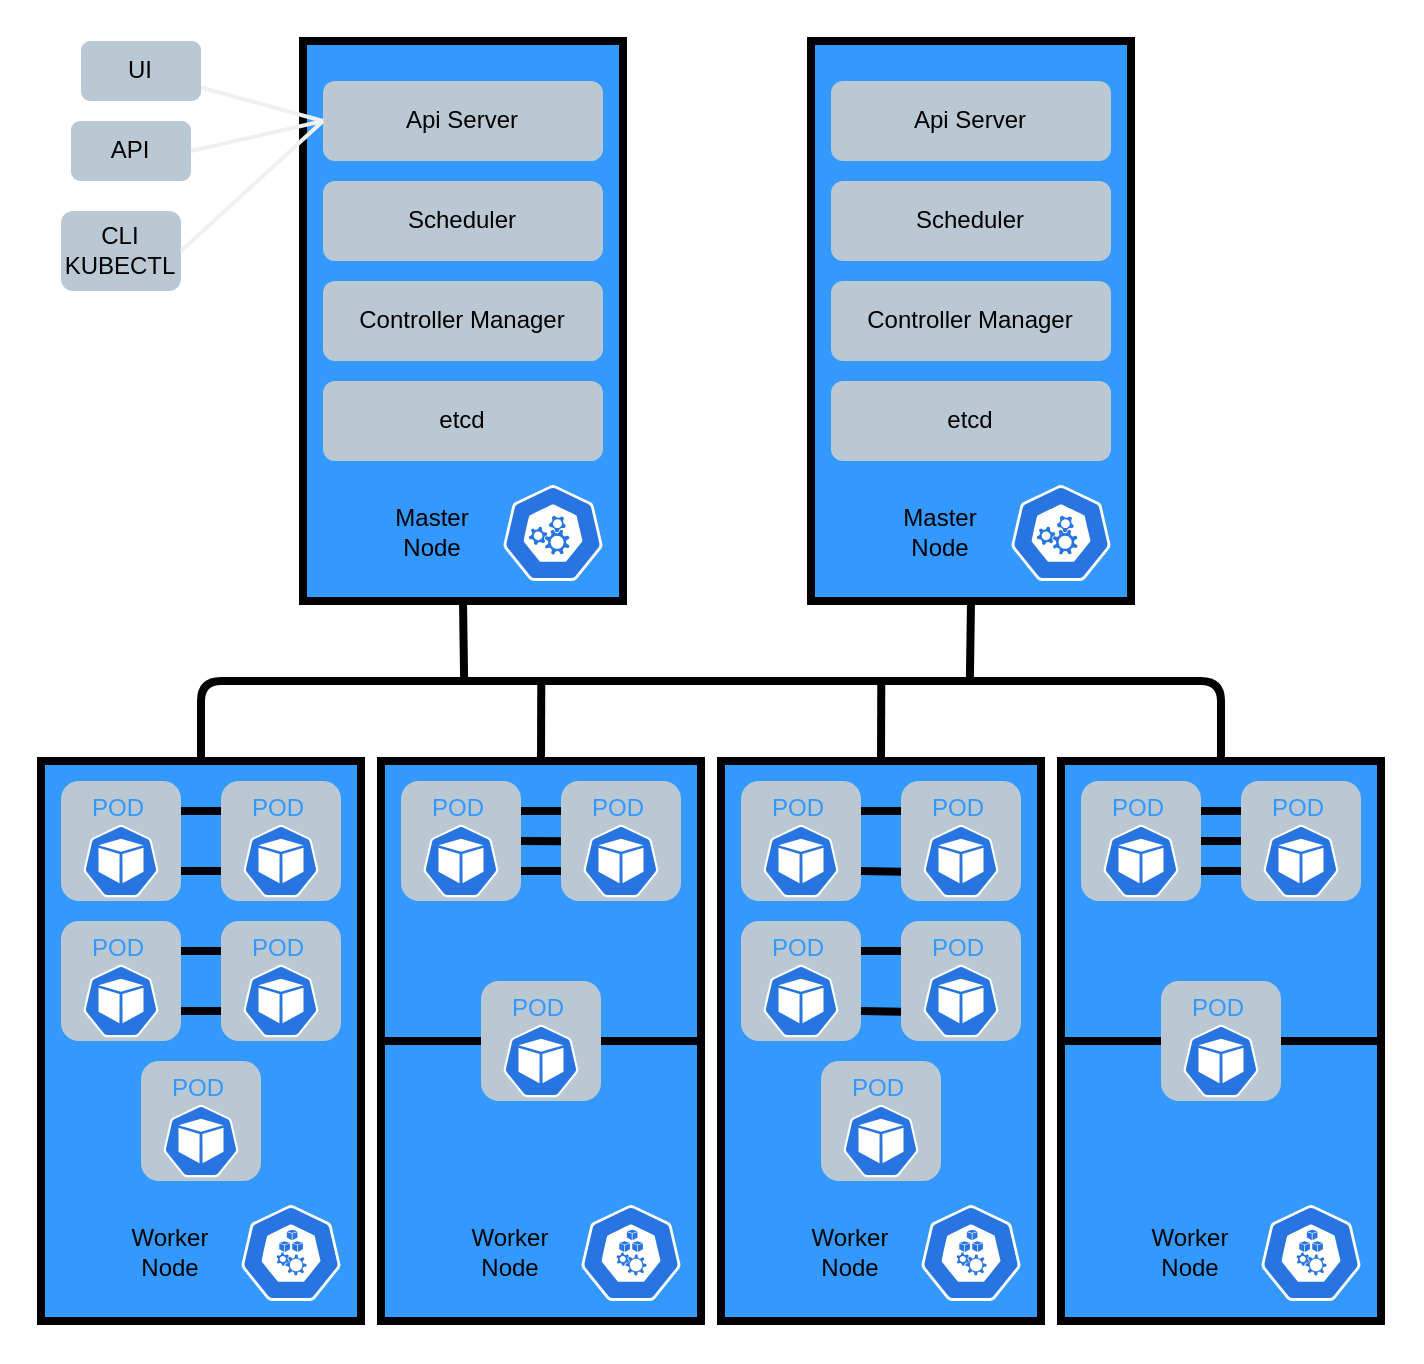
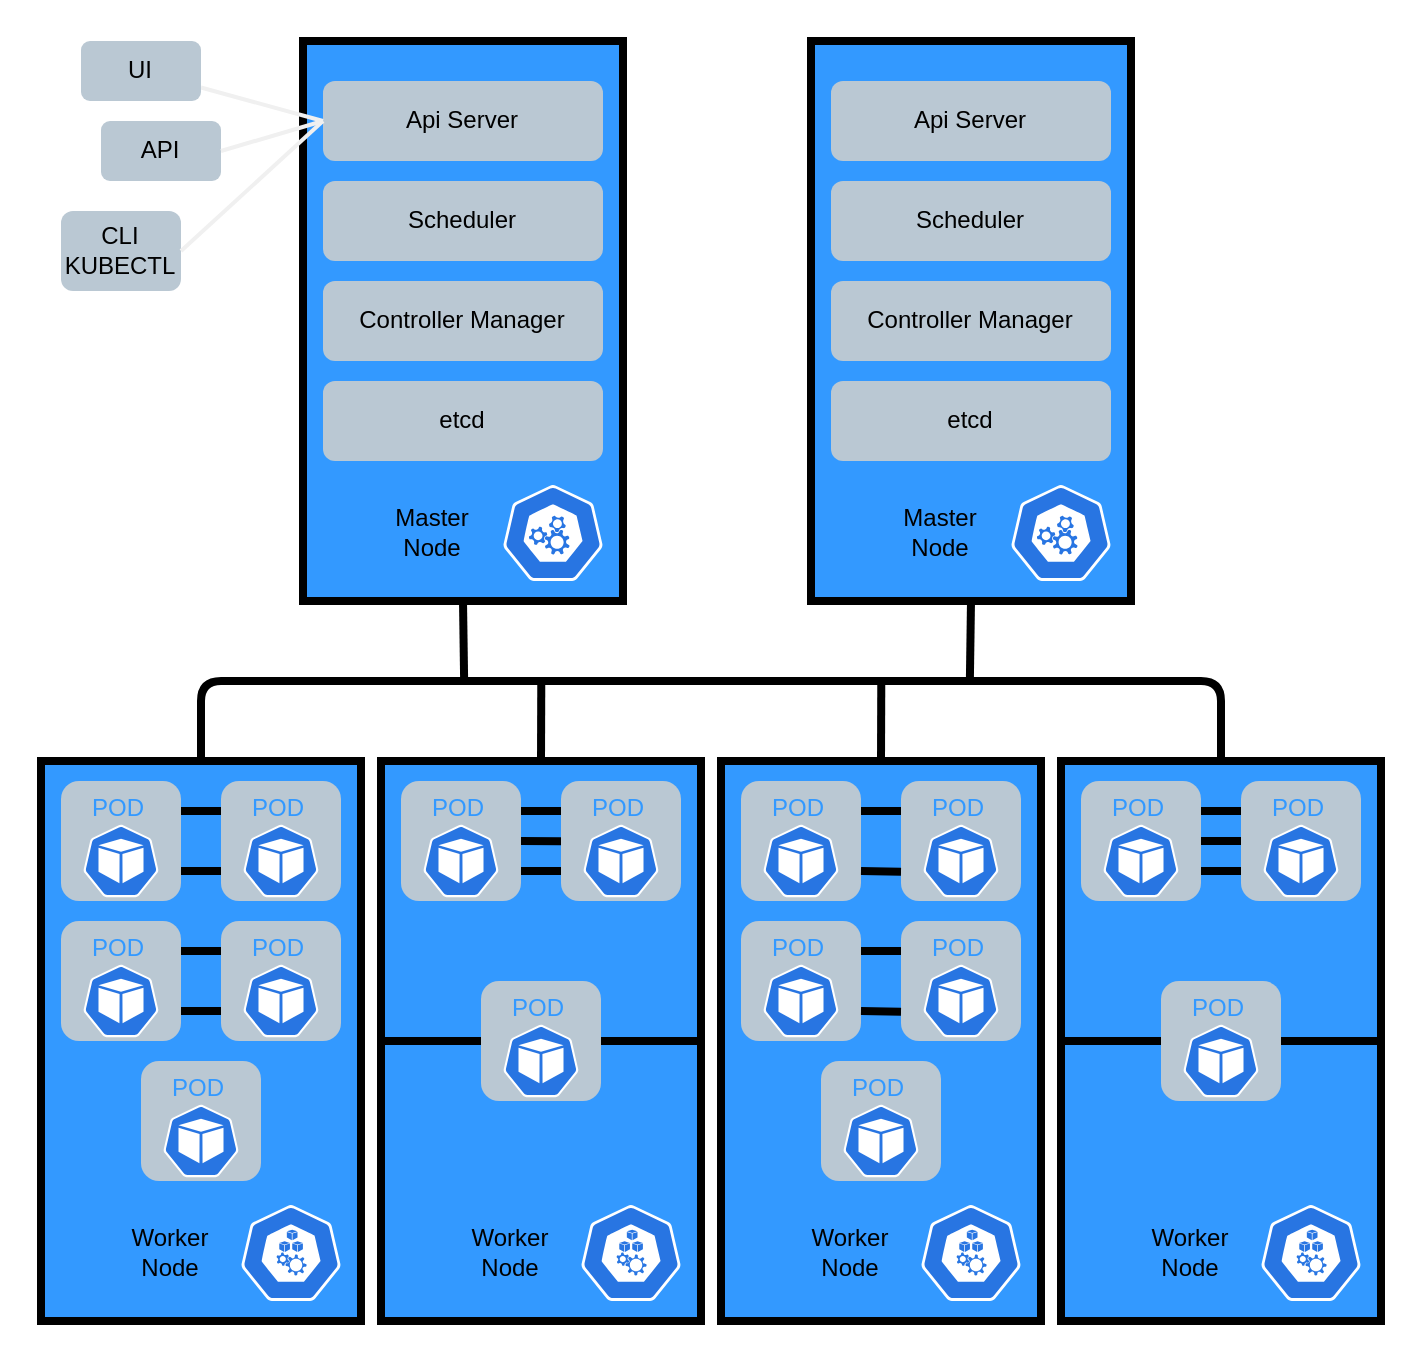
(131, 151) -> (161, 151)
